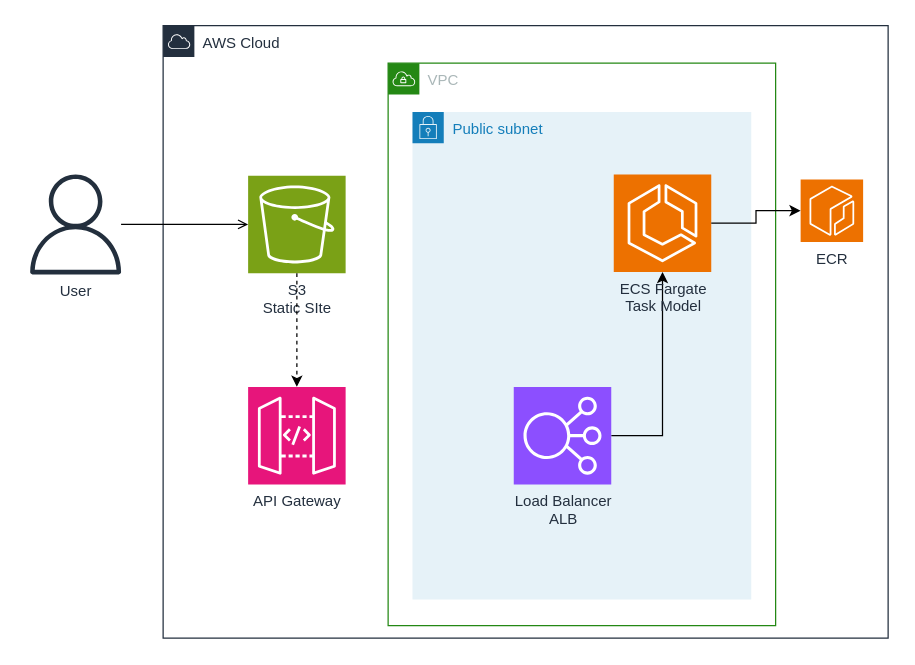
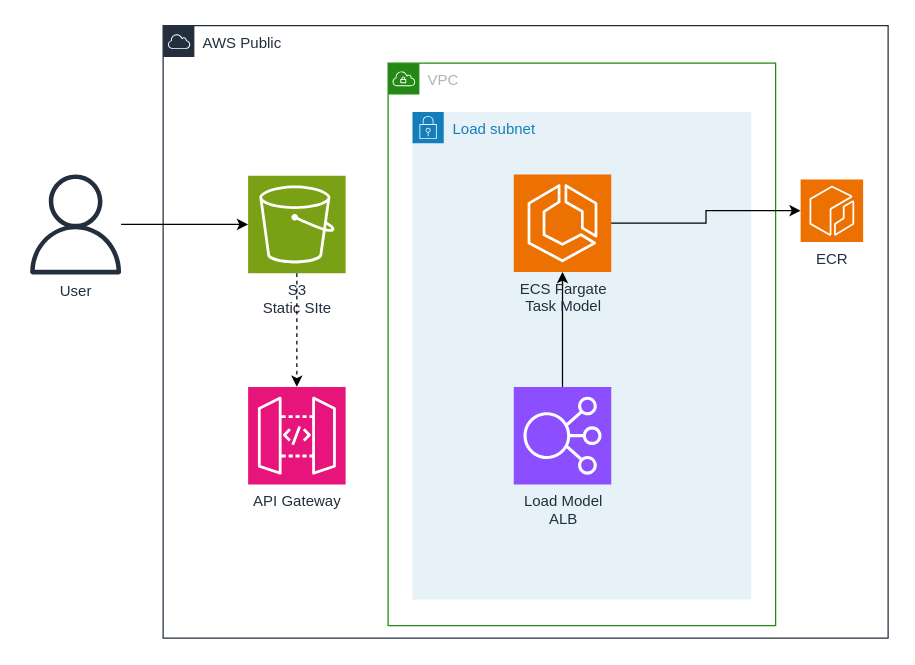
(237, 43) -> (239, 43)
(502, 130) -> (497, 130)
(663, 223) -> (563, 223)
(240, 224) -> (238, 224)
(564, 511) -> (564, 511)
